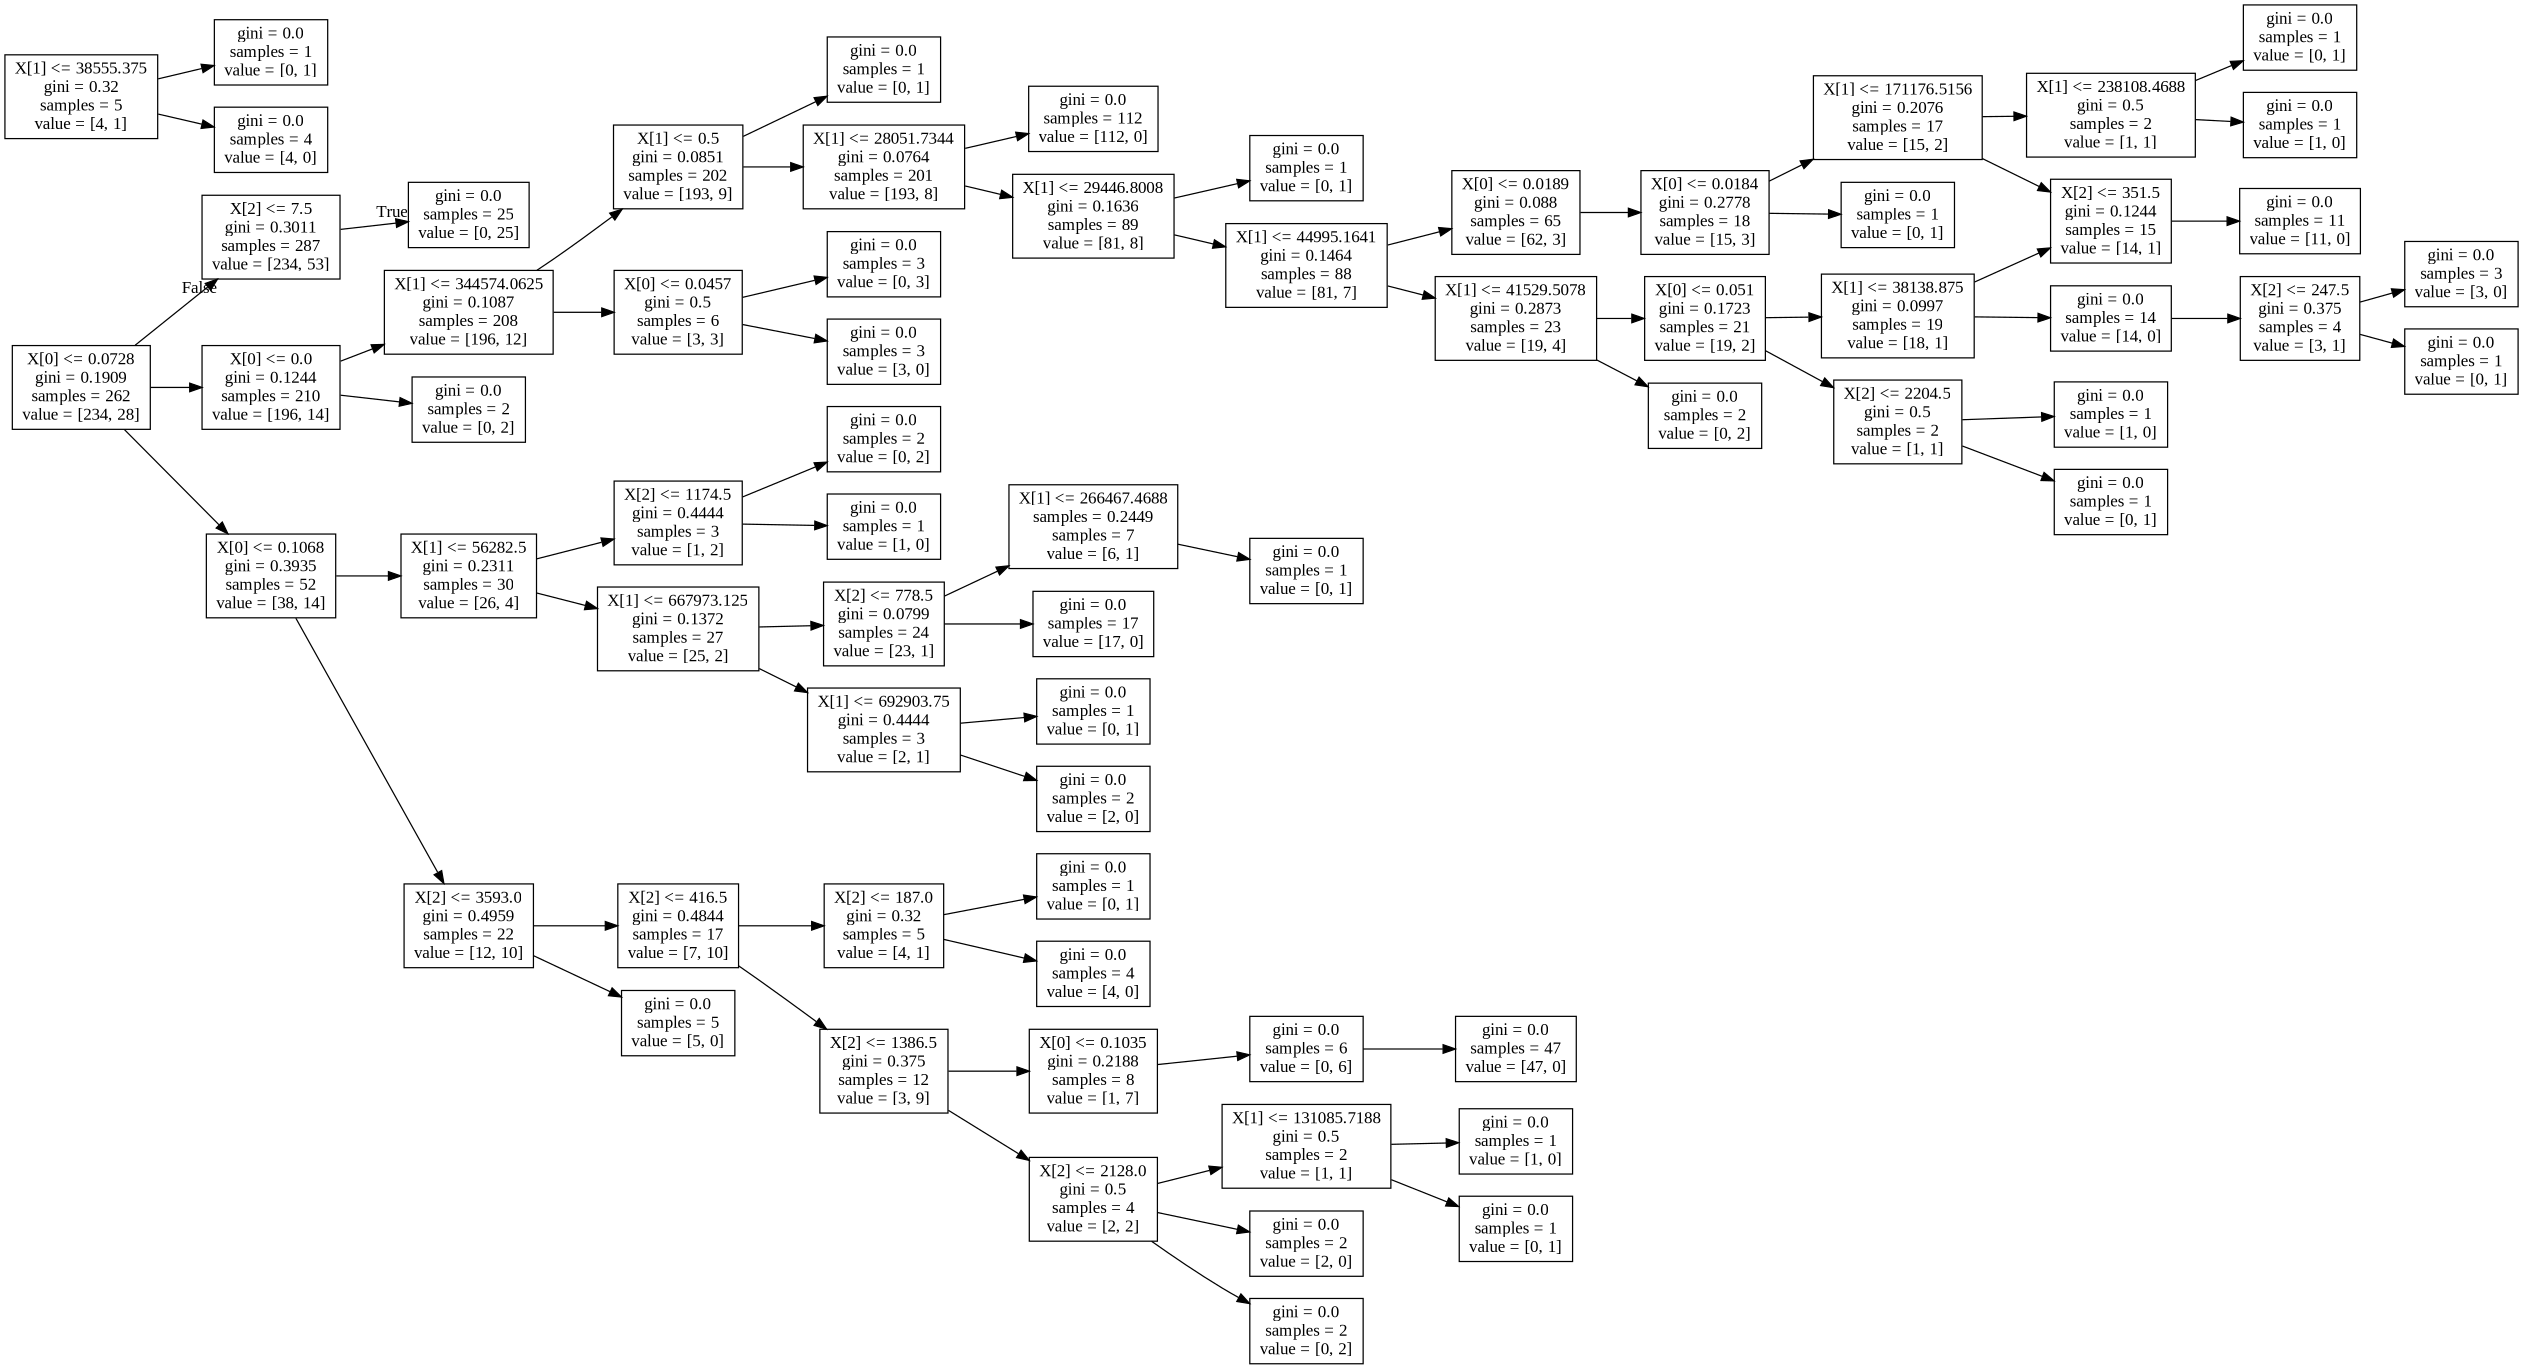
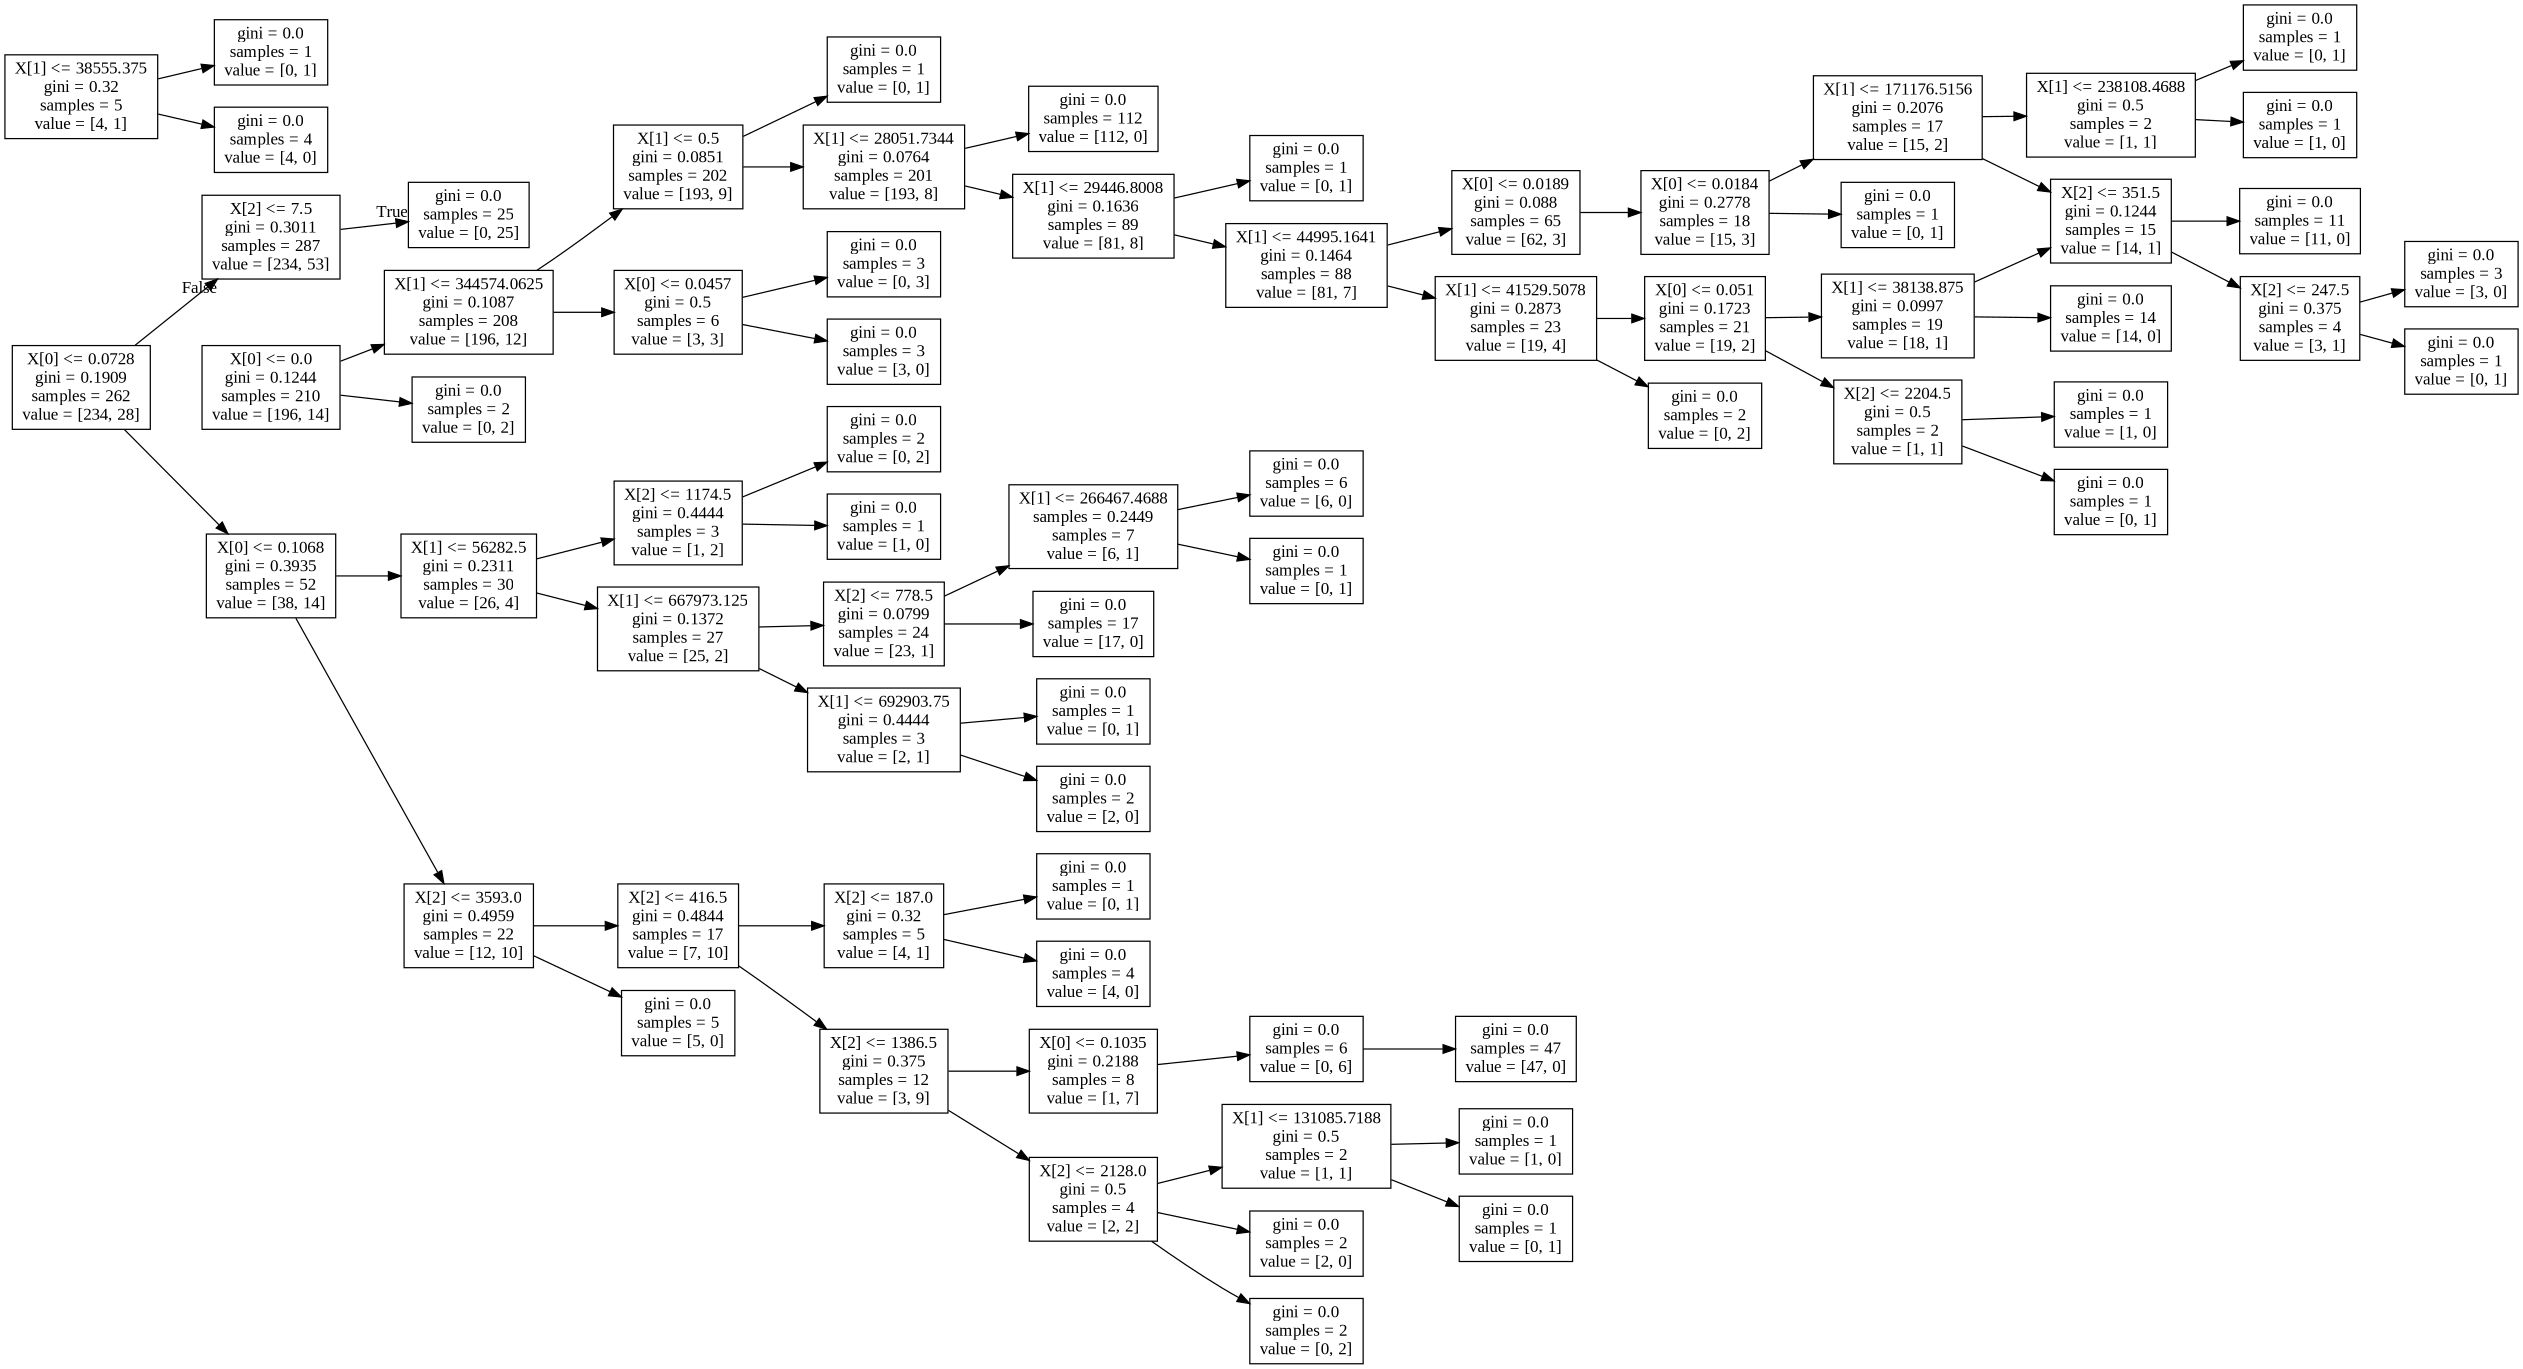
(2200, 318) -> (2200, 267)
(170, 387) -> none
none -> (1306, 484)
